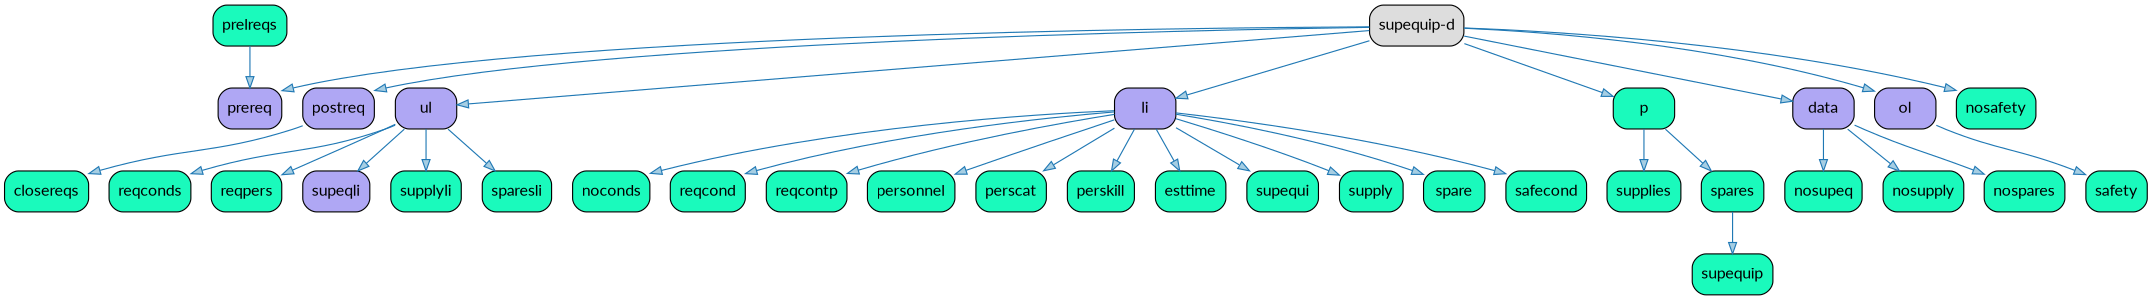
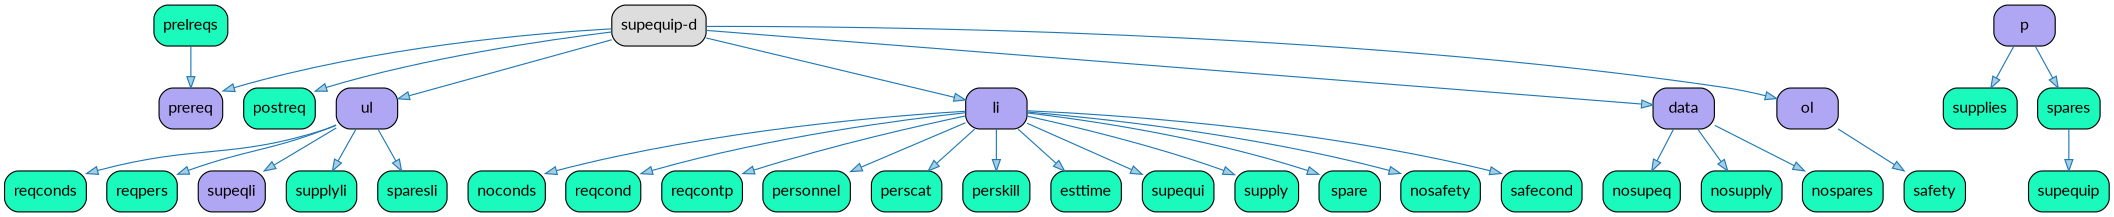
(1718, 48) -> (1210, 134)
(1533, 68) -> none
(339, 108) -> (279, 108)
(1644, 108) -> (2025, 26)
(47, 191) -> none
